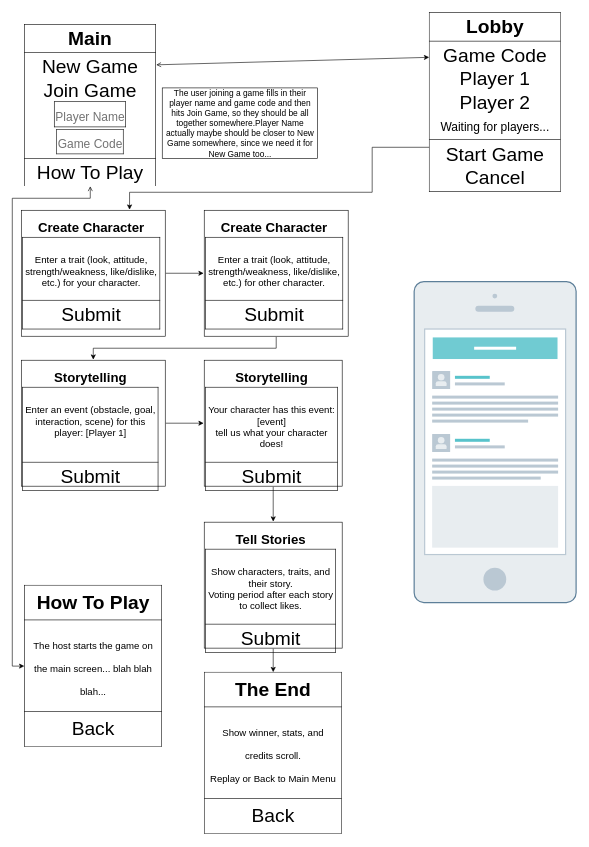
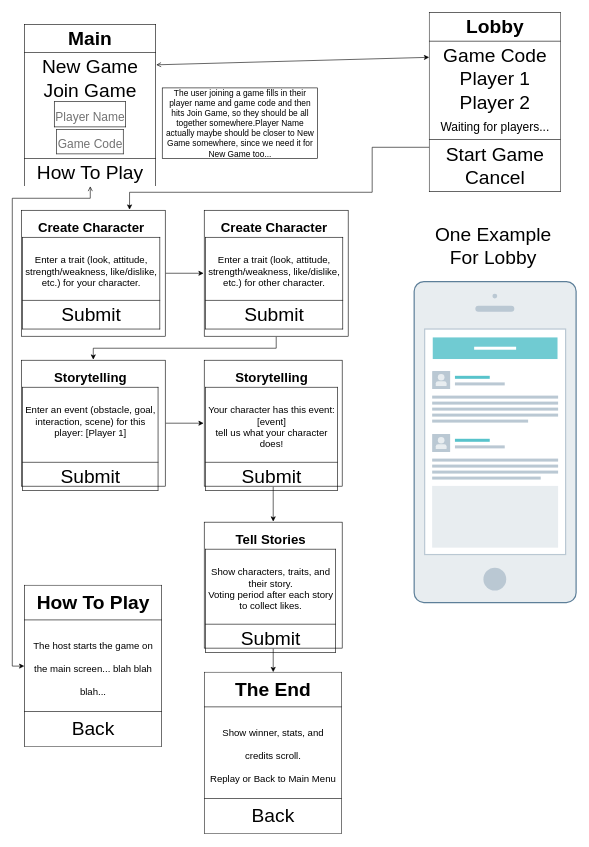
none -> (494, 246)
